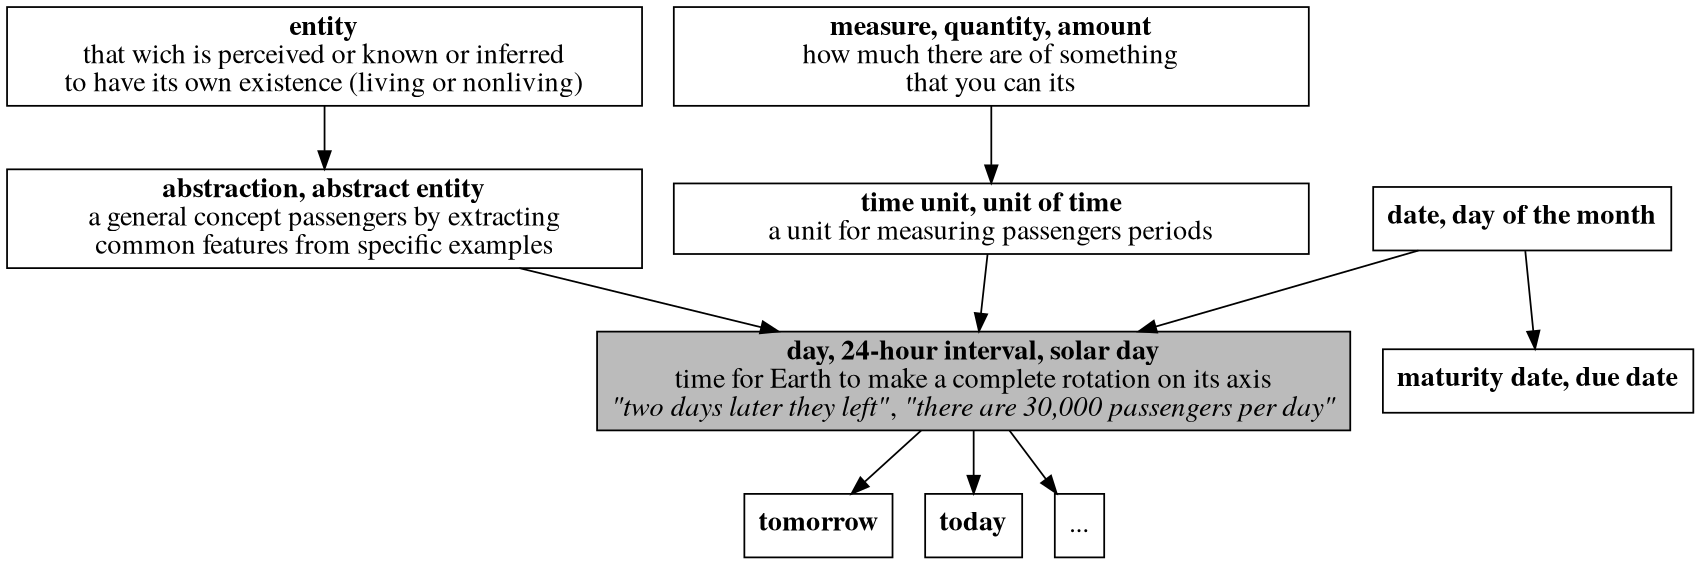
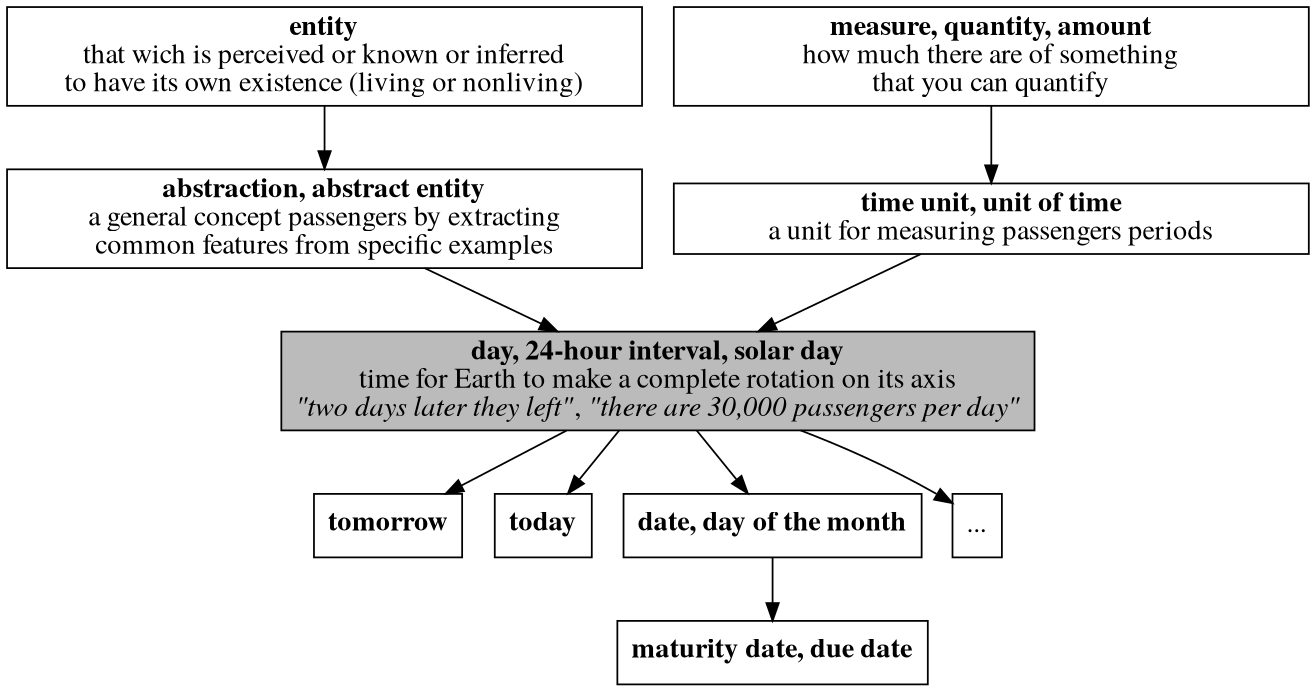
(991, 83) -> (991, 83)
(1287, 289) -> (717, 455)
